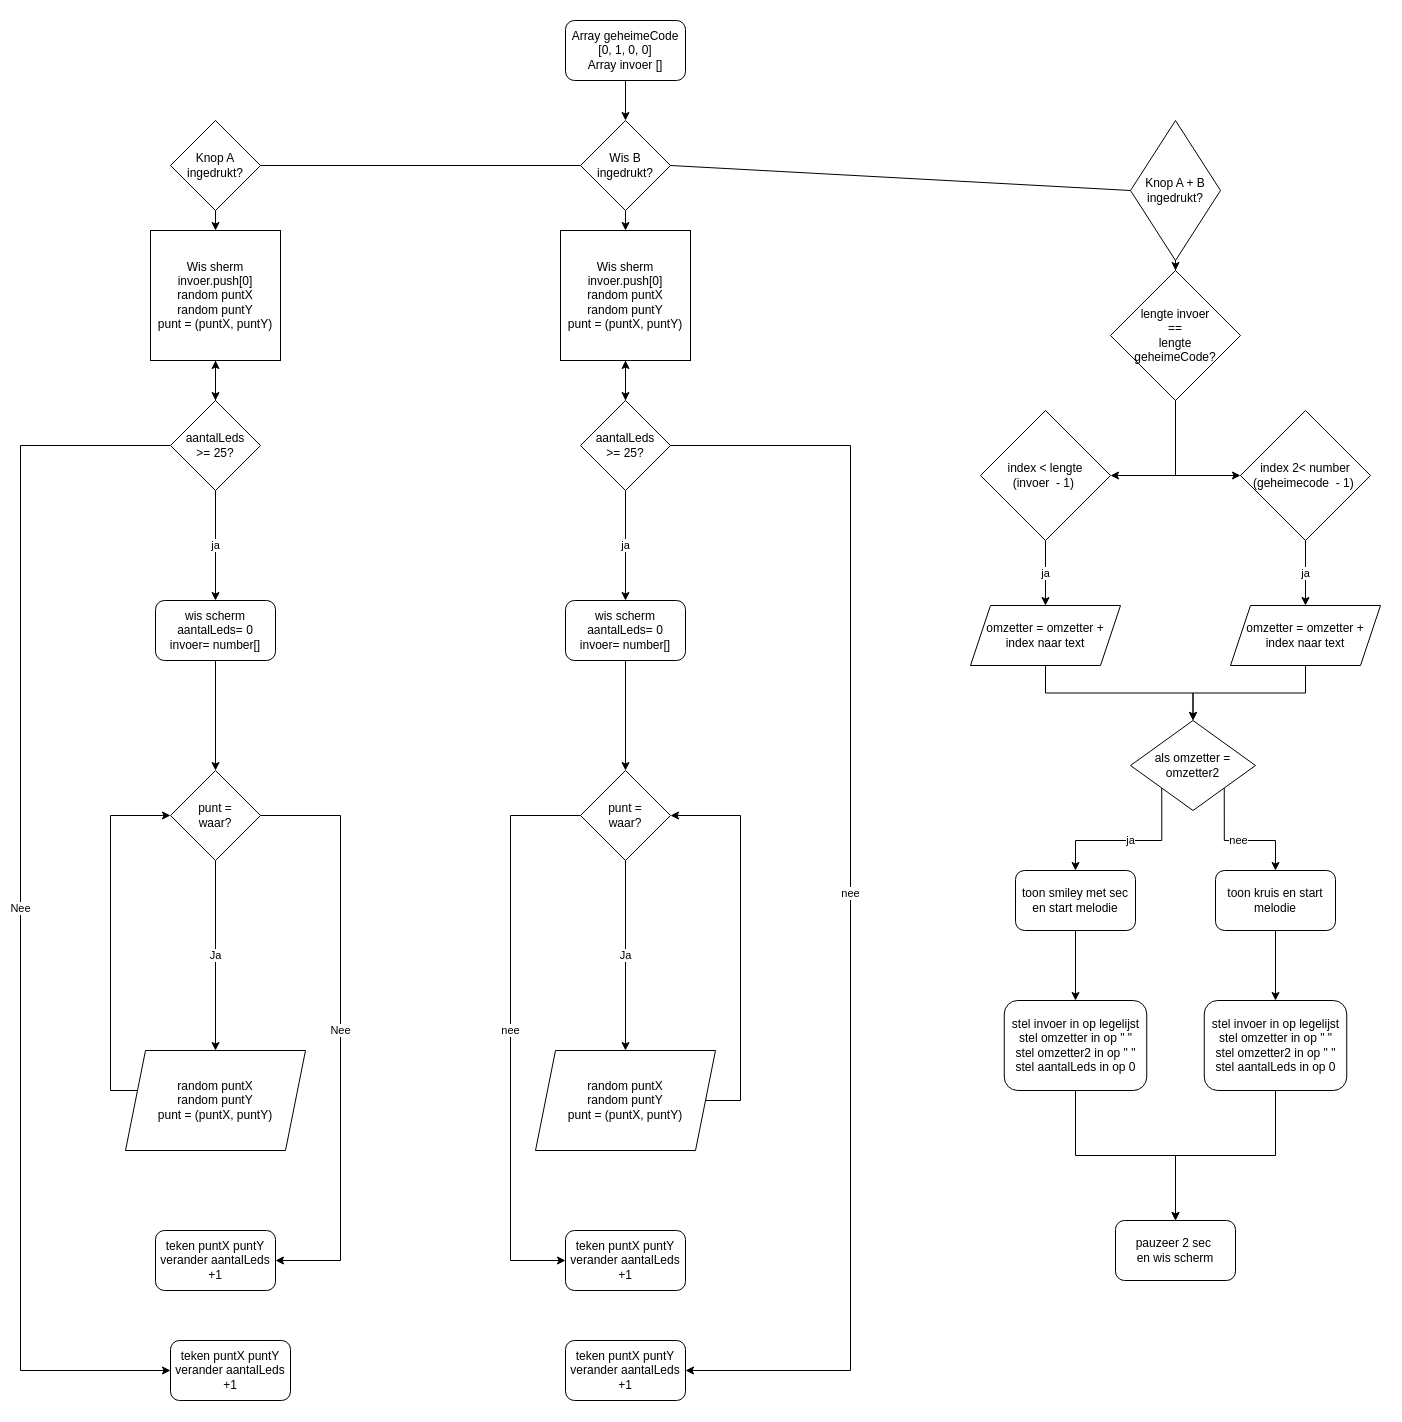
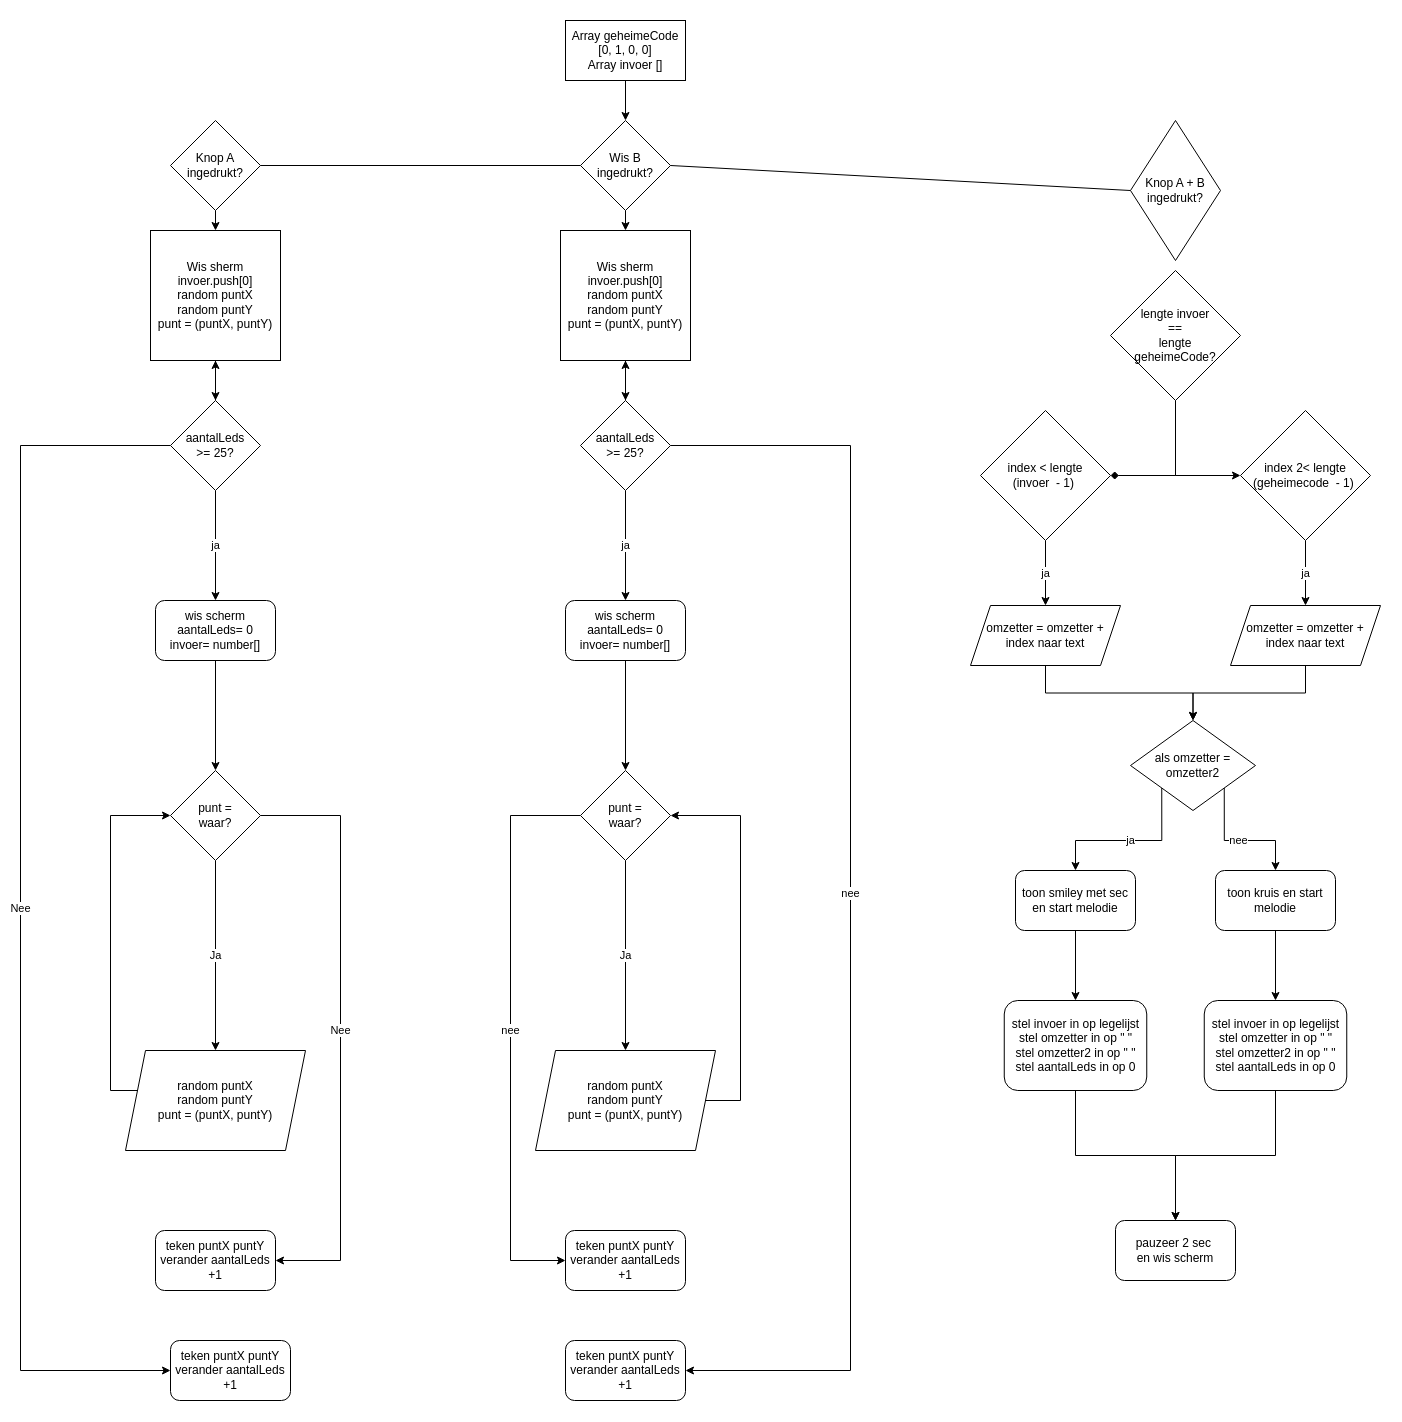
(626, 51) -> (626, 51)
(1176, 266) -> none
(1119, 476) -> (1119, 476)
(1306, 476) -> (1306, 476)
